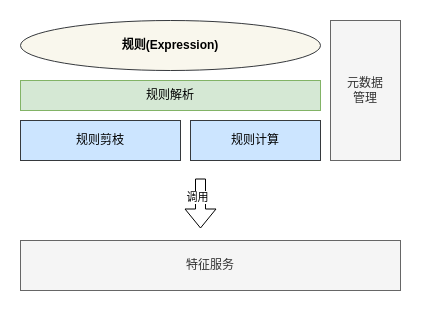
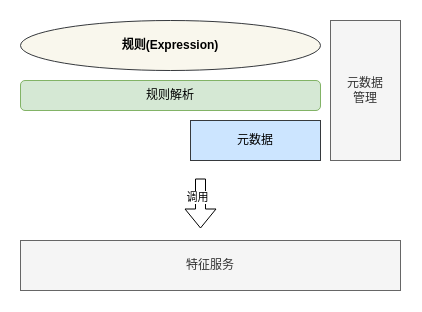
(171, 96) -> (171, 96)
(101, 141) -> none
(256, 141) -> (256, 141)
